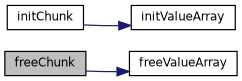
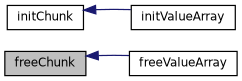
(101, 26) -> (113, 9)
(101, 72) -> (114, 55)
